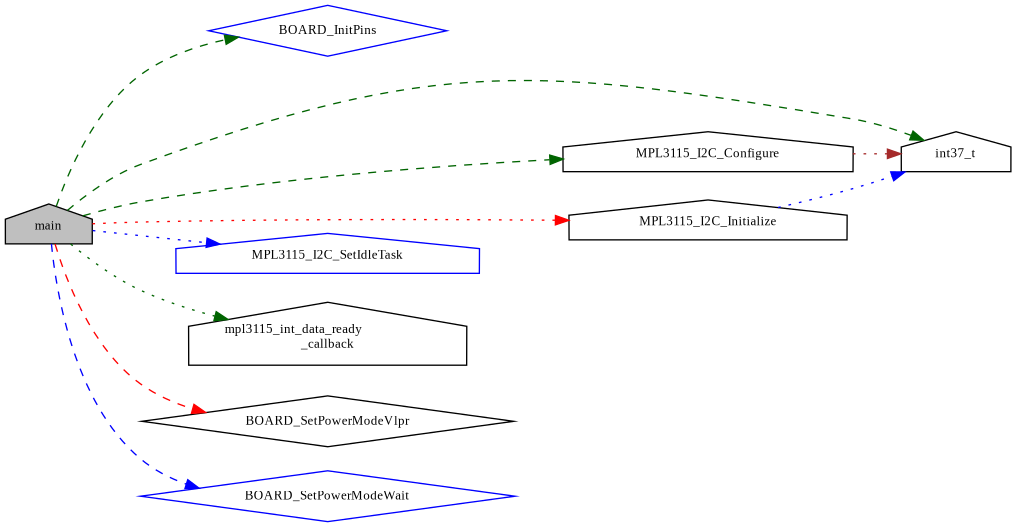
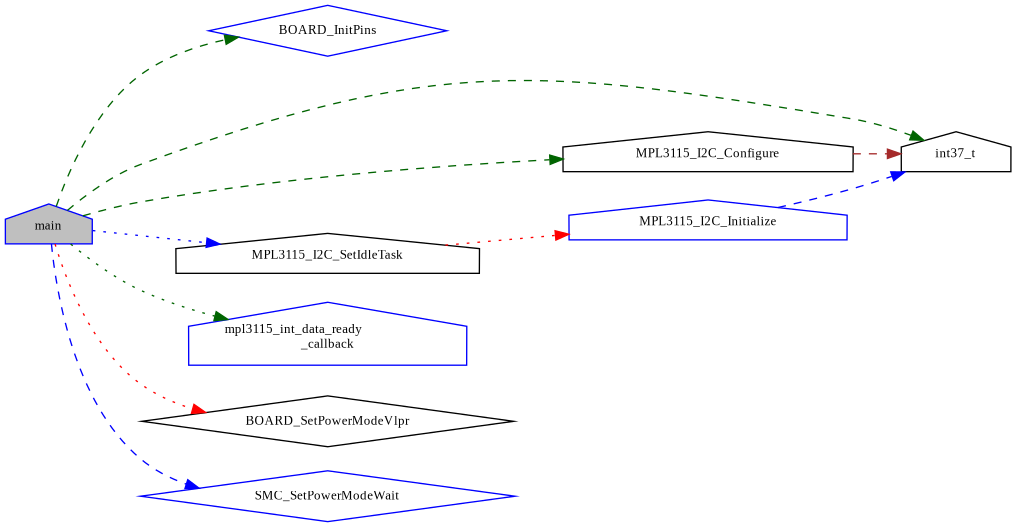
(870, 154) -> (870, 154)
(835, 193) -> (835, 193)
(324, 220) -> (500, 240)
(708, 222) -> (708, 222)
(49, 226) -> (49, 226)
(328, 255) -> (328, 255)
(328, 337) -> (328, 337)
(103, 345) -> (103, 345)
(328, 496) -> (328, 496)
